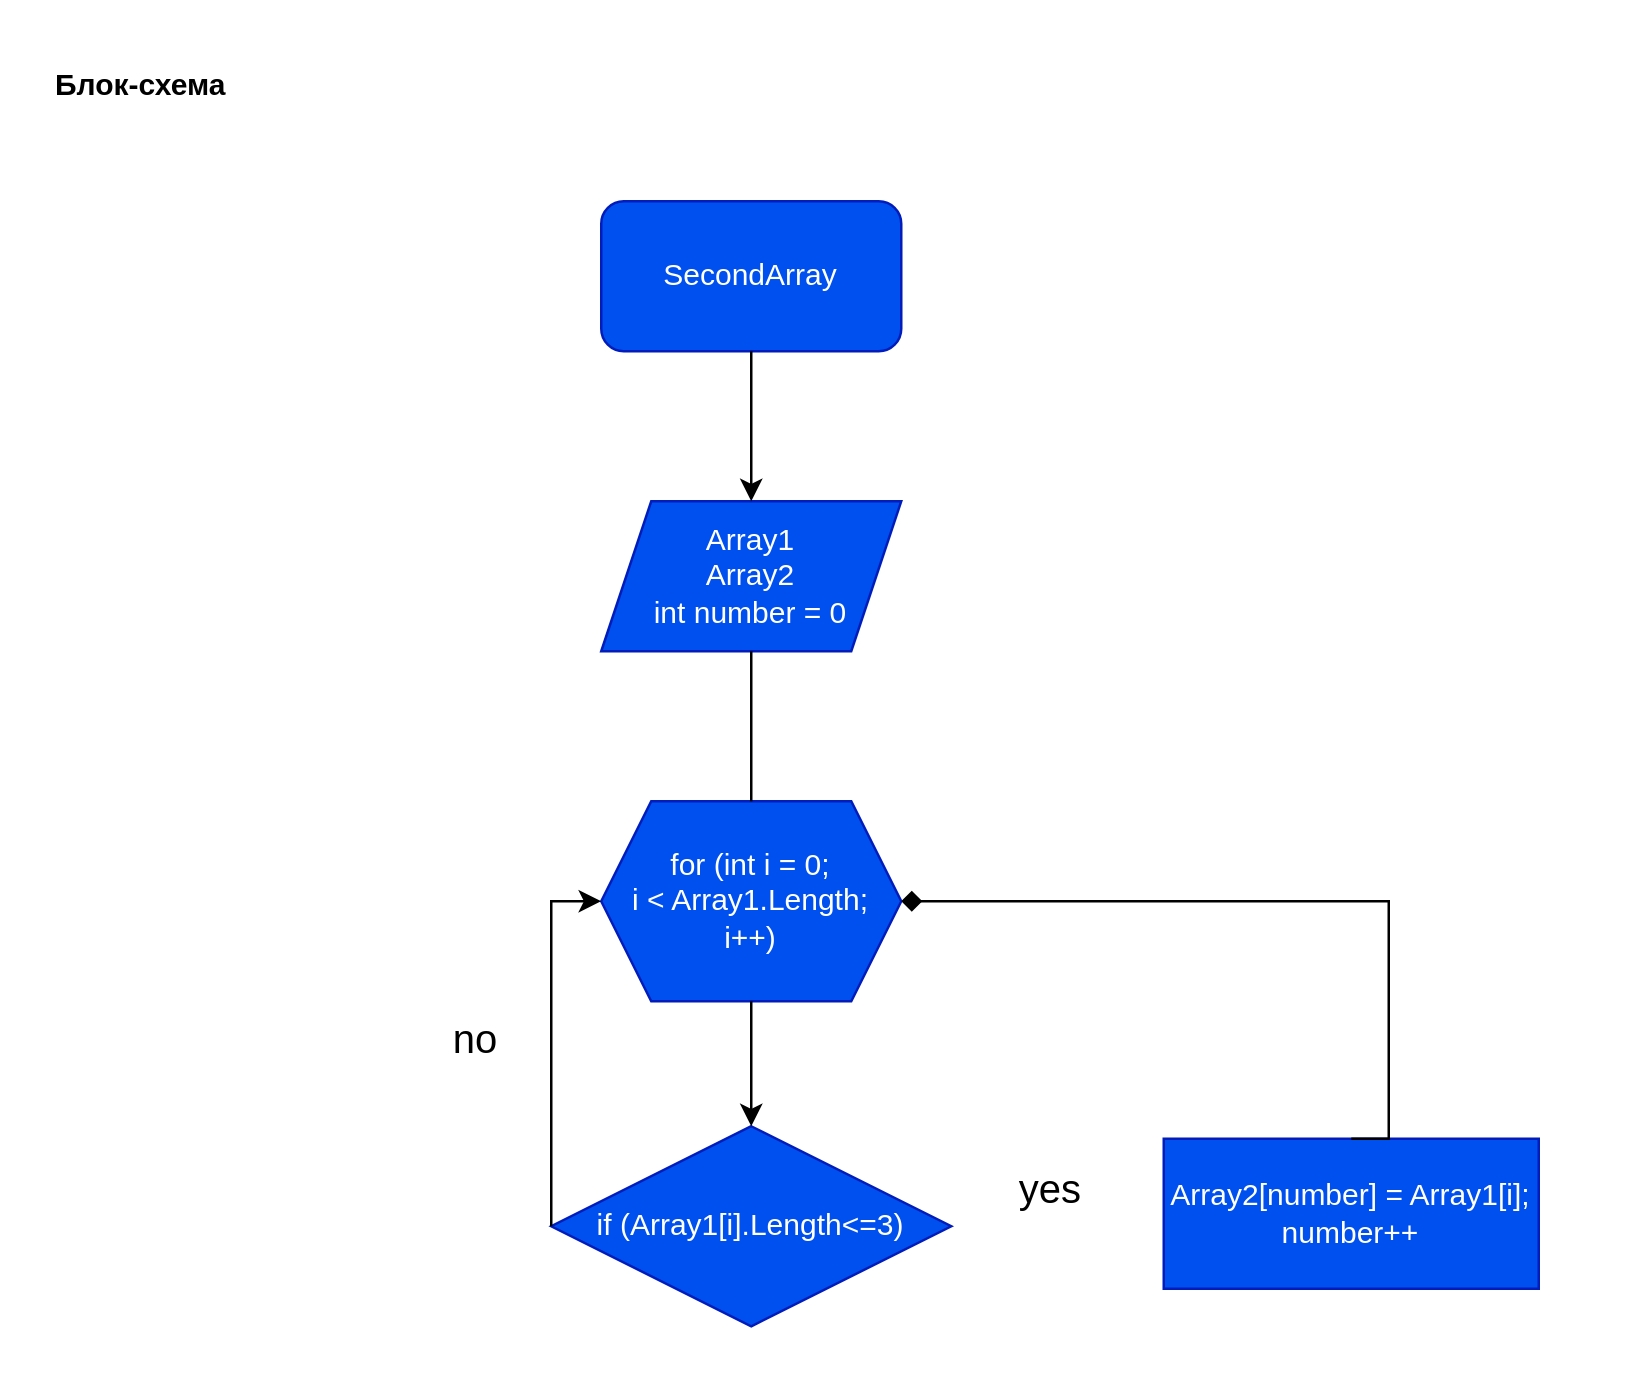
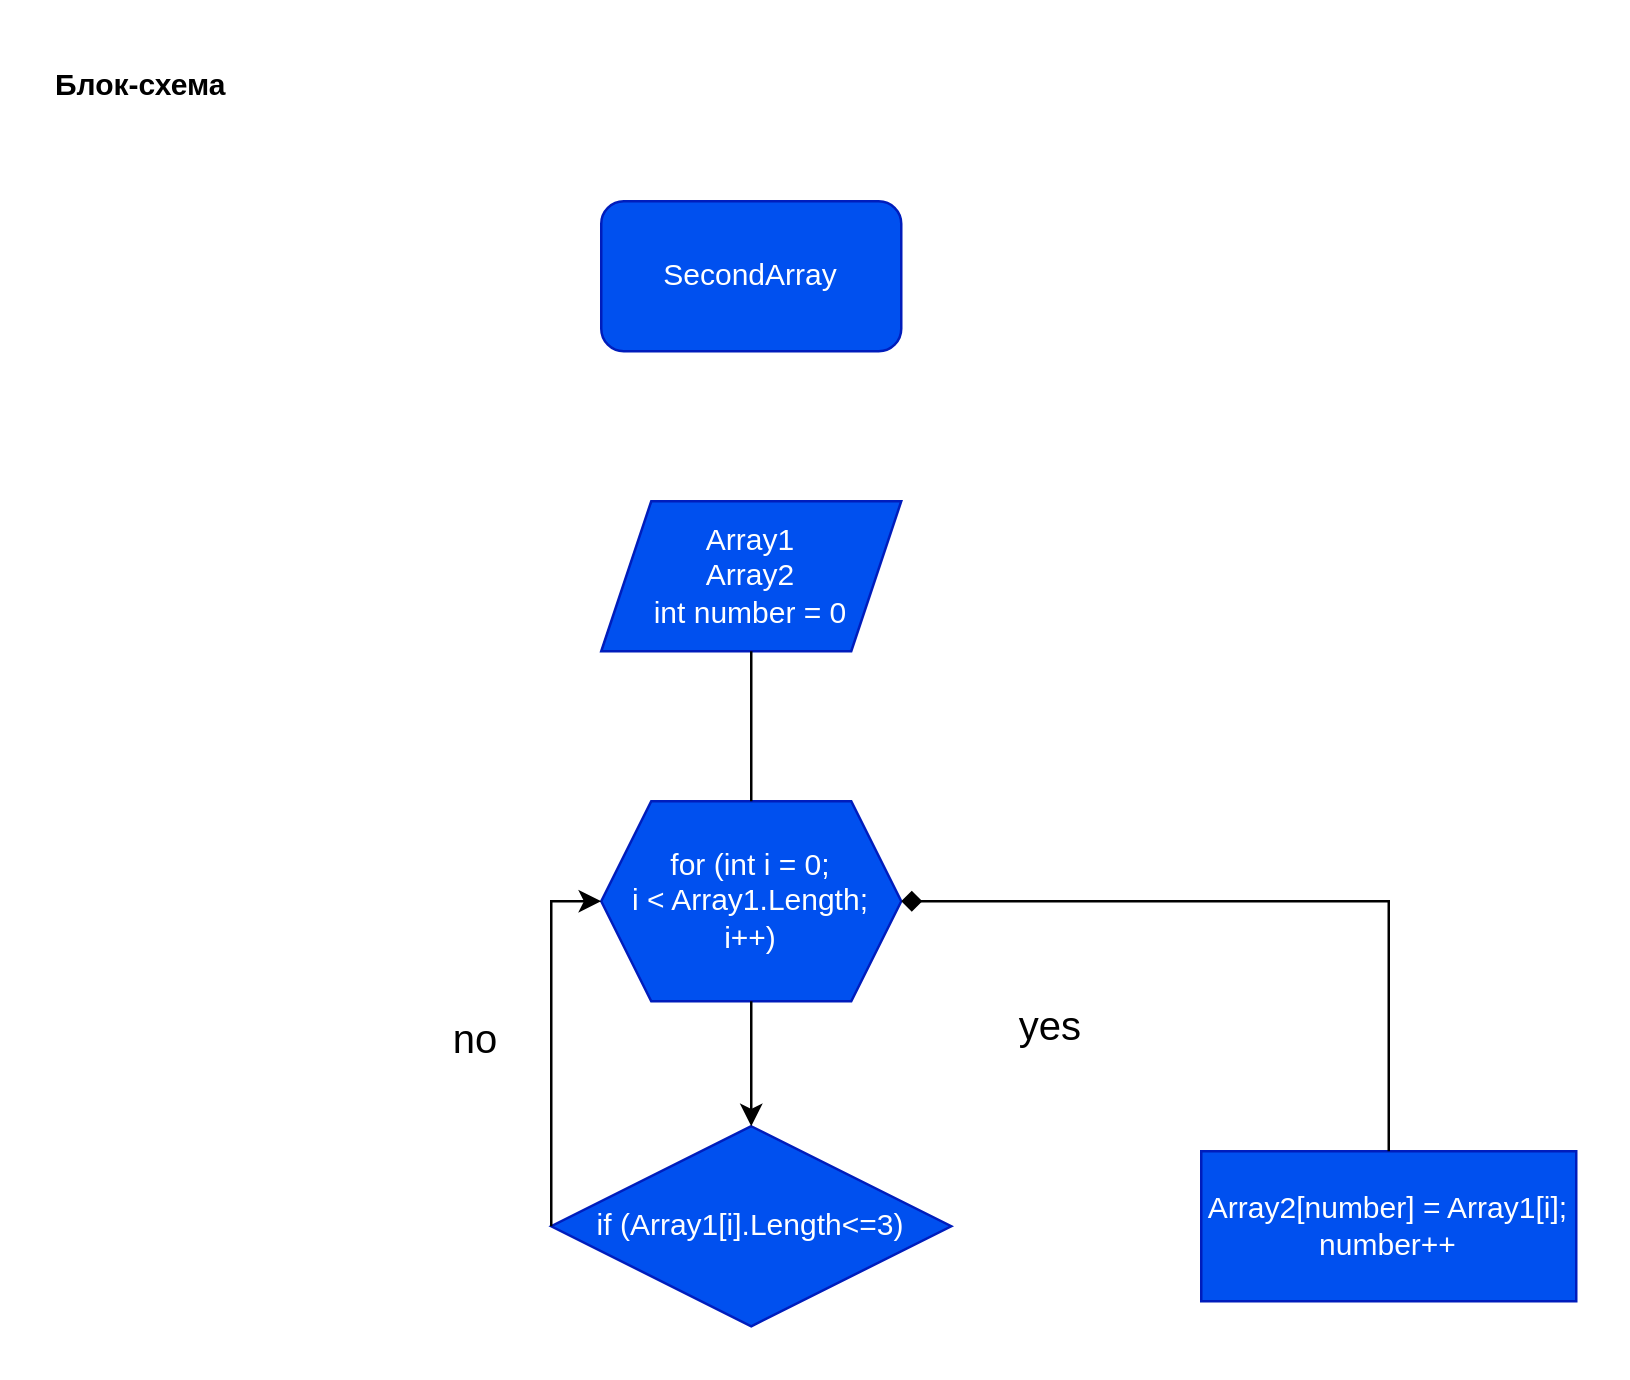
(751, 418) -> none
(1051, 1189) -> (1051, 1026)
(1351, 1214) -> (1389, 1226)
